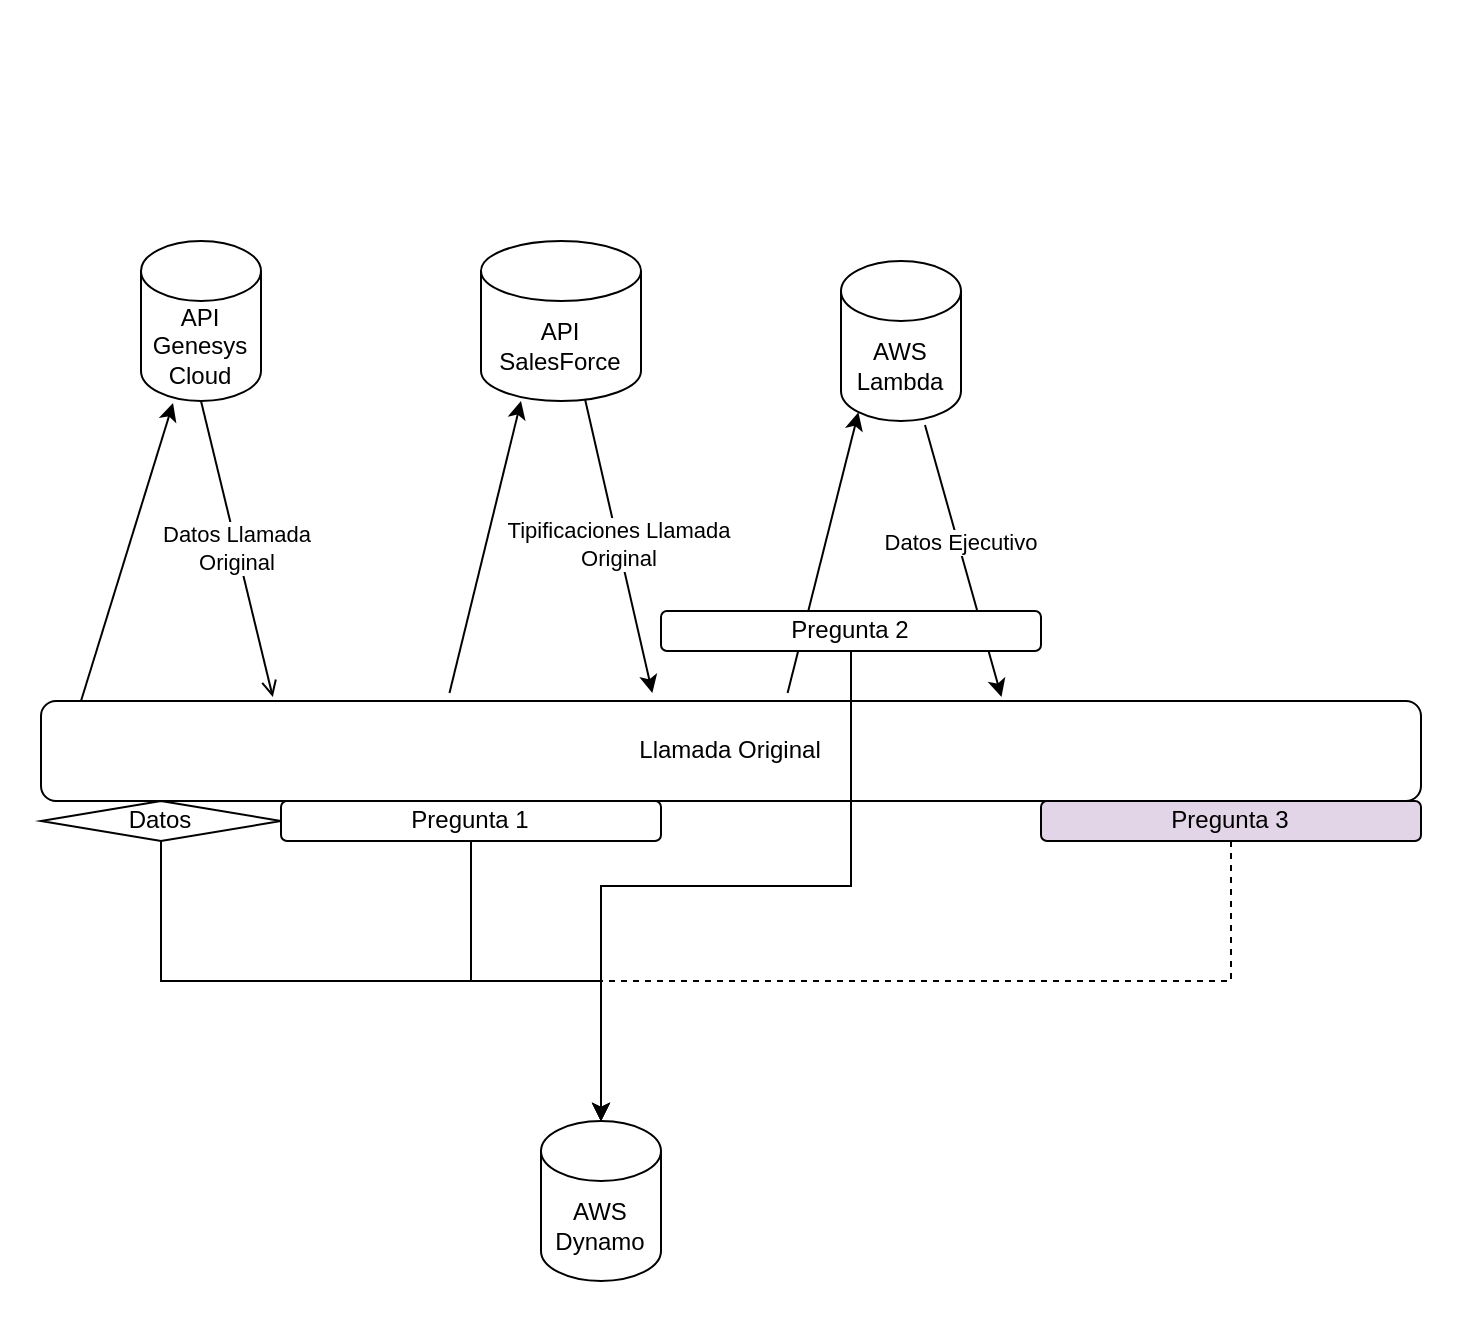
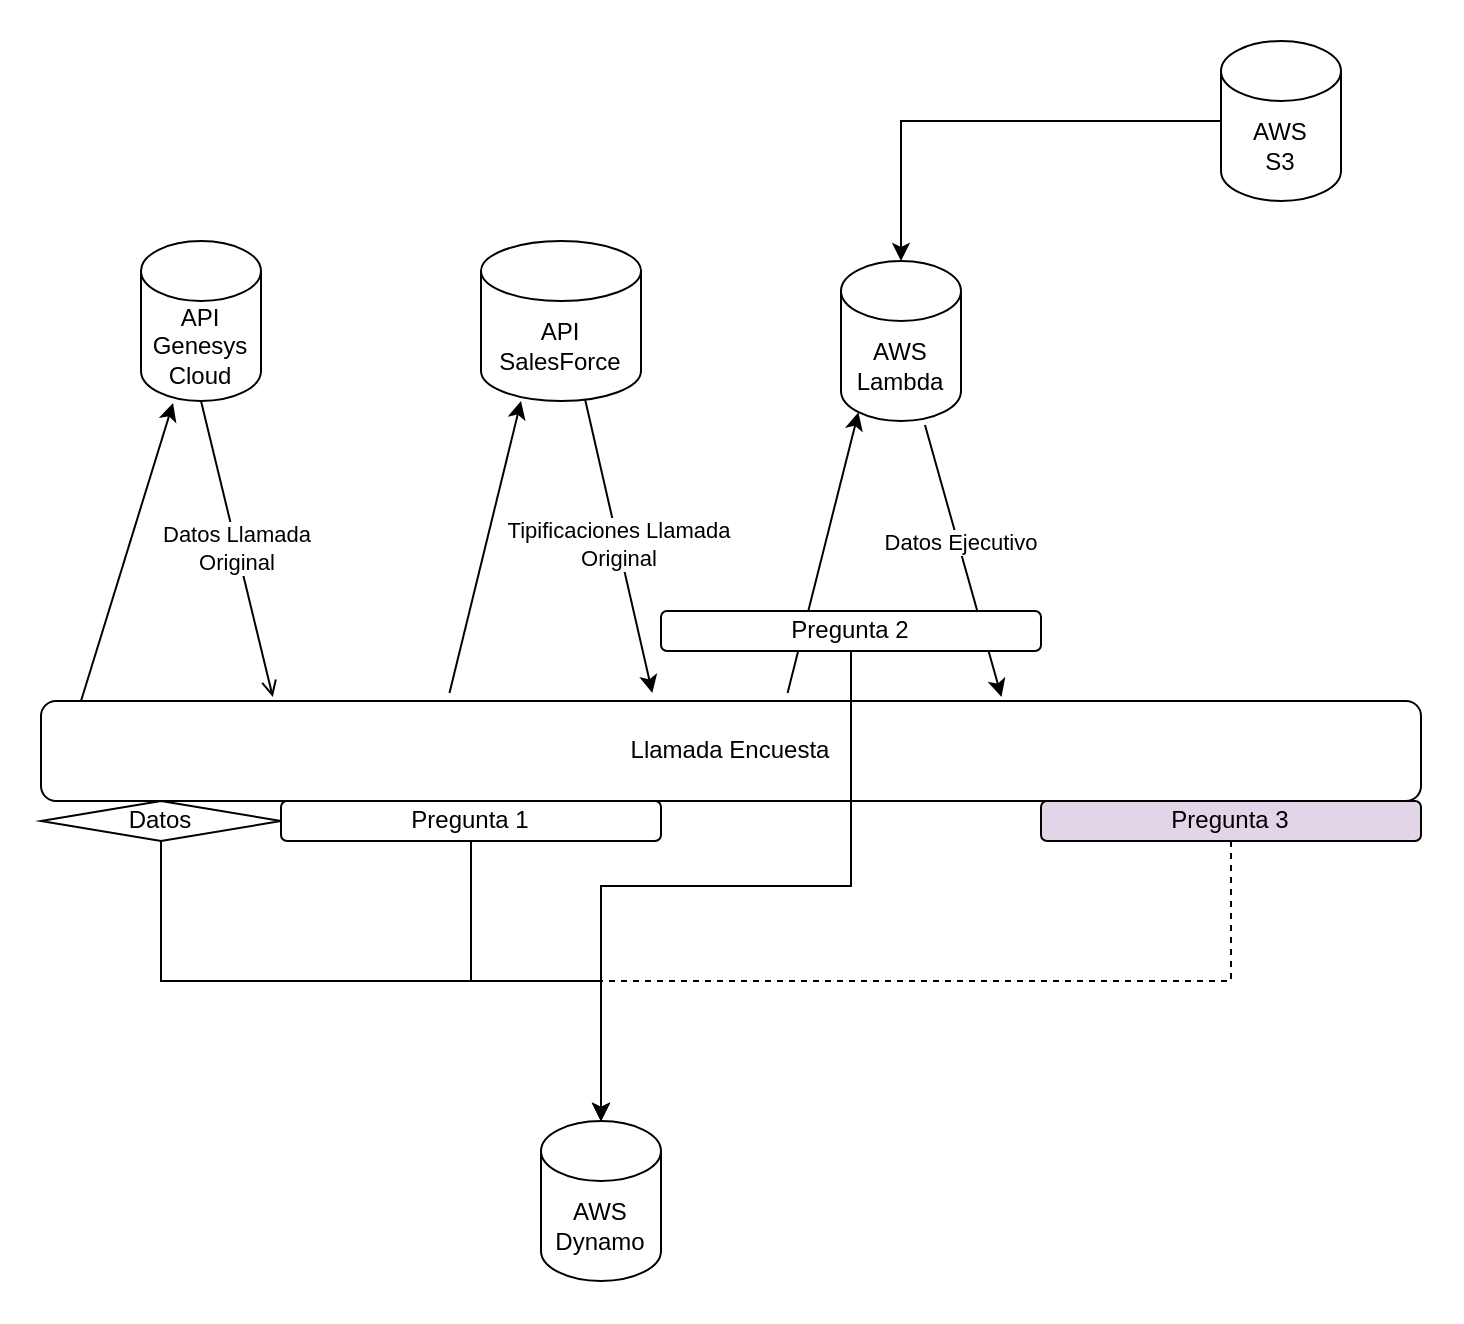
none -> (998, 121)
none -> (1281, 121)
(731, 751) -> (731, 751)
